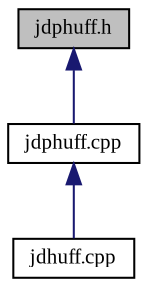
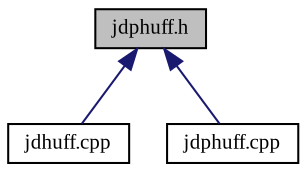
(74, 212) -> (103, 95)
